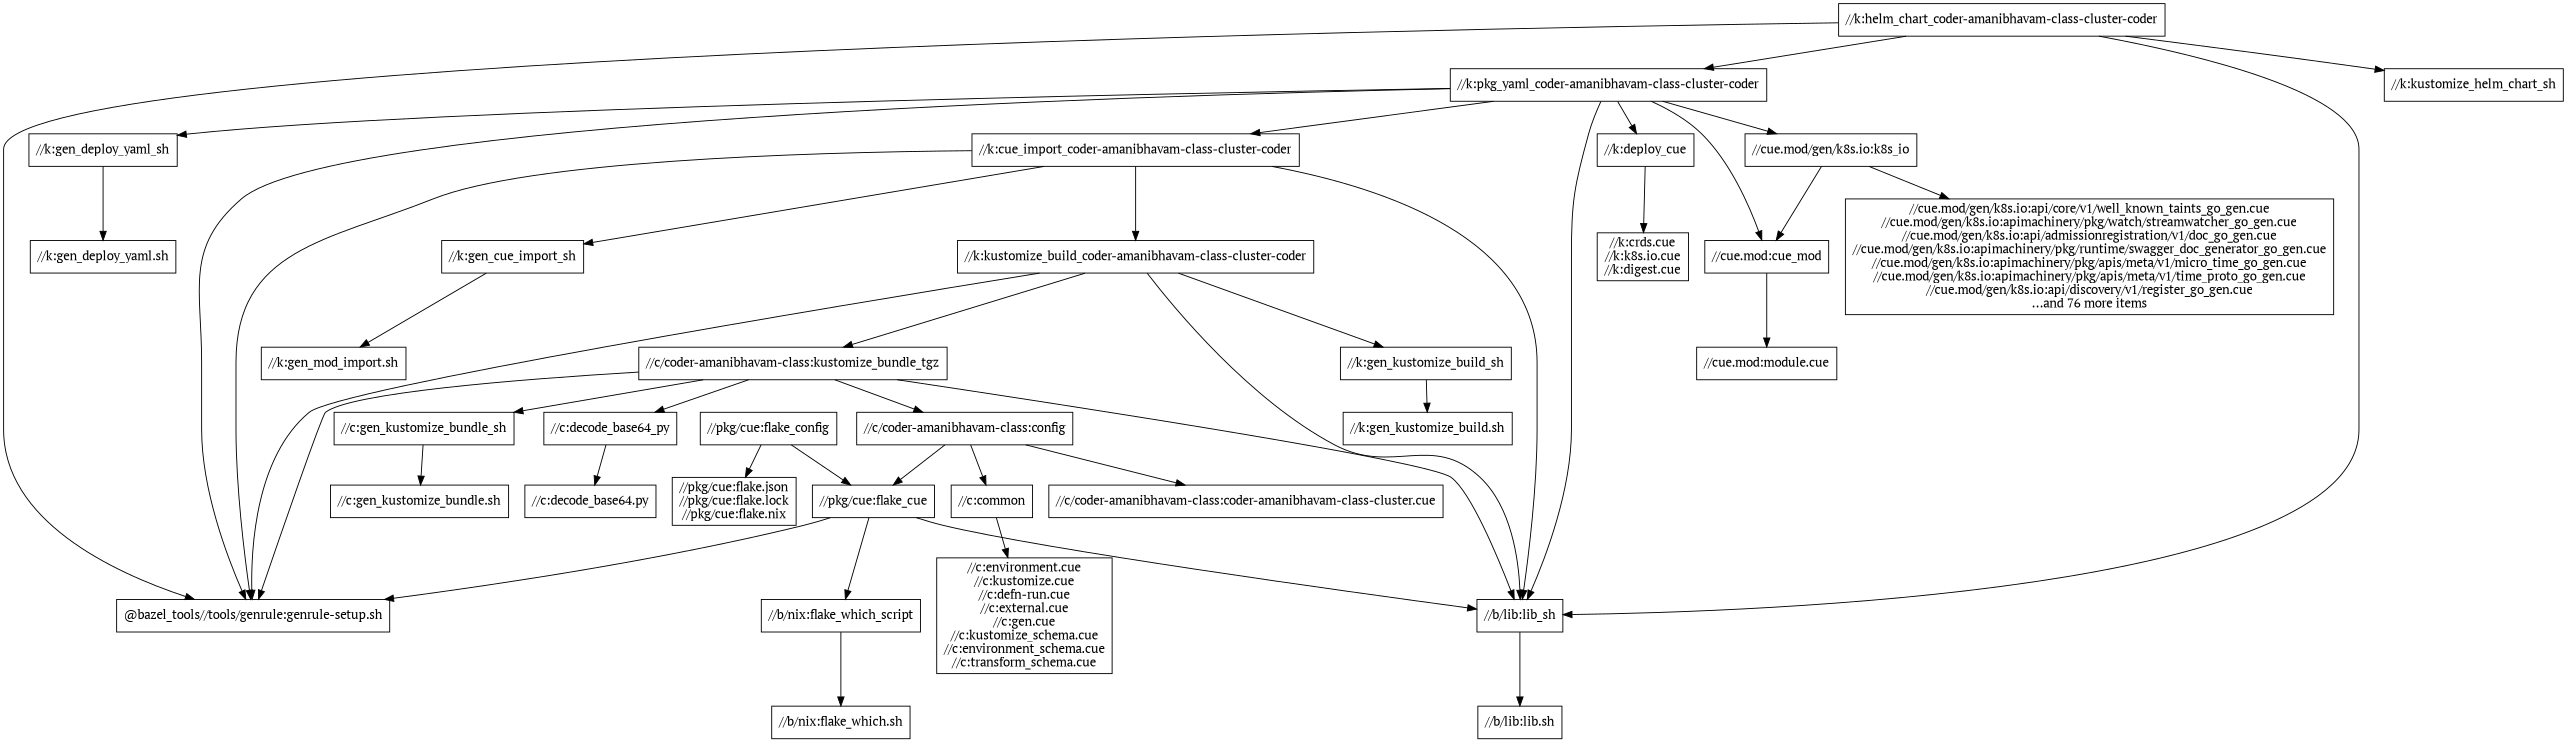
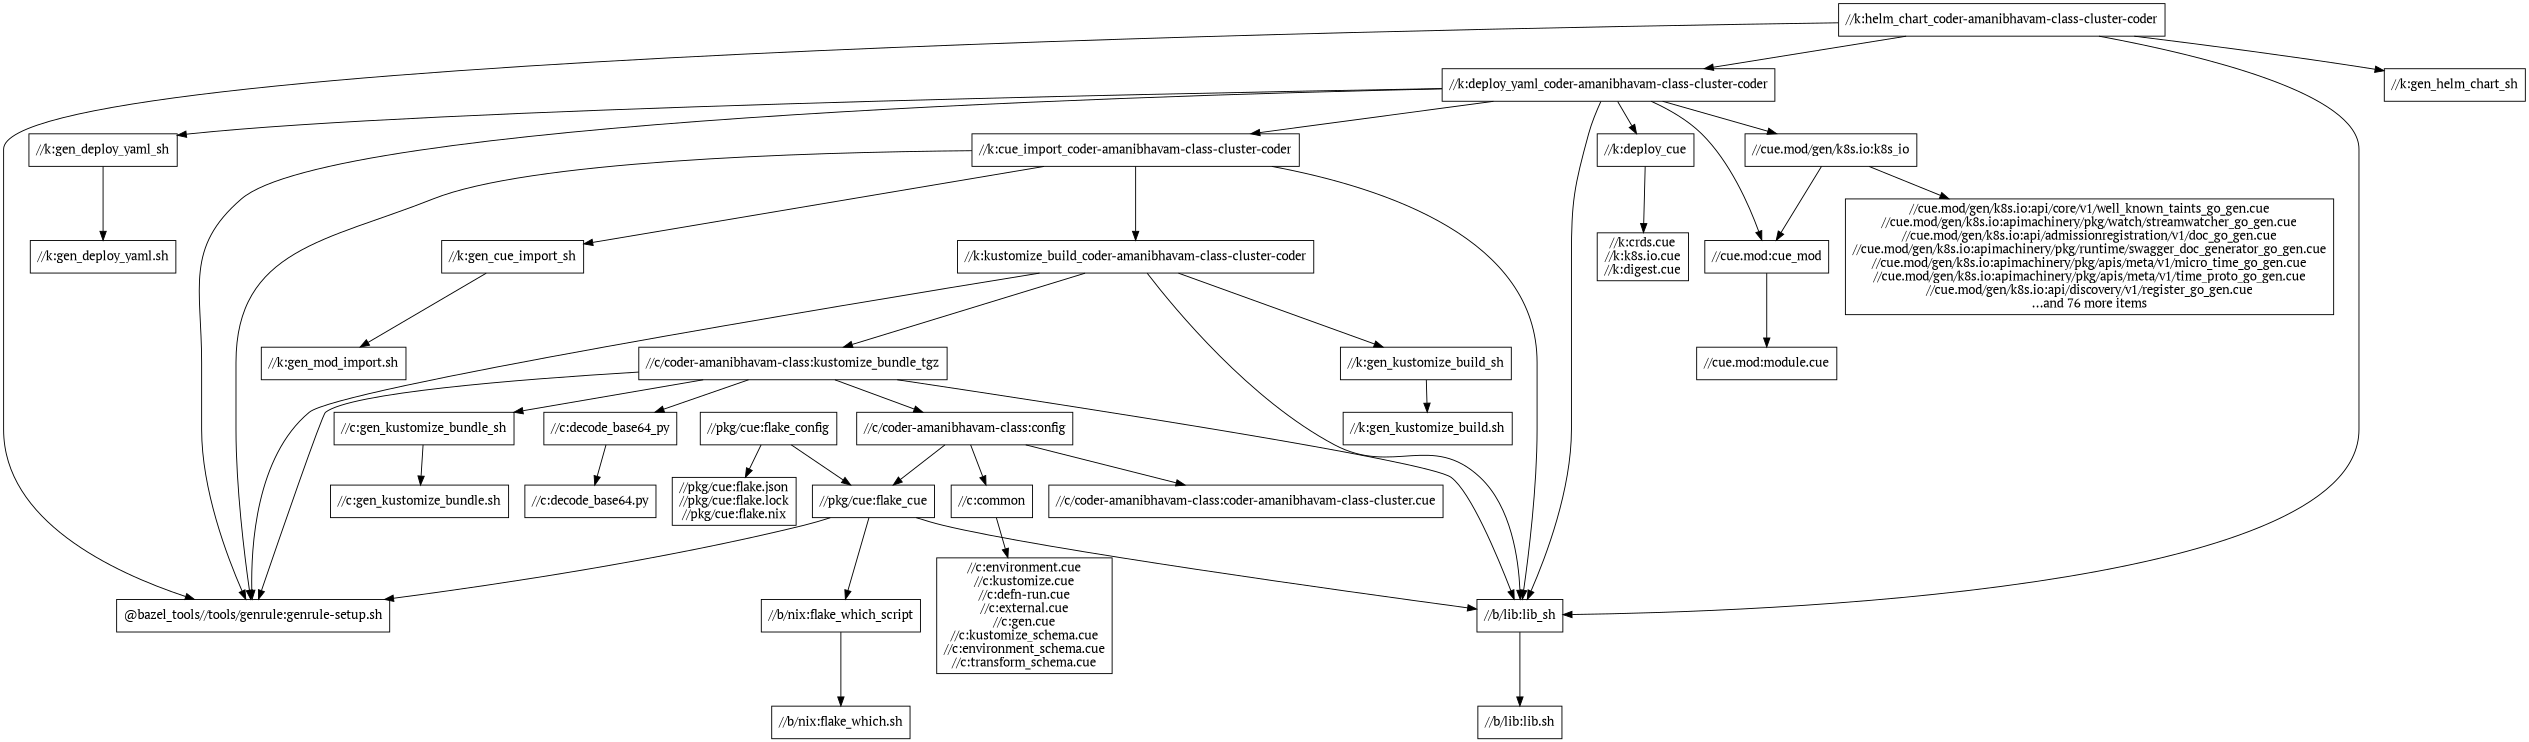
(1609, 85) -> (1609, 85)
(2474, 85) -> (2455, 85)
